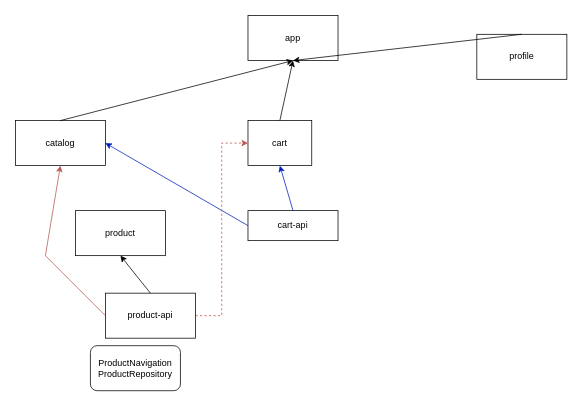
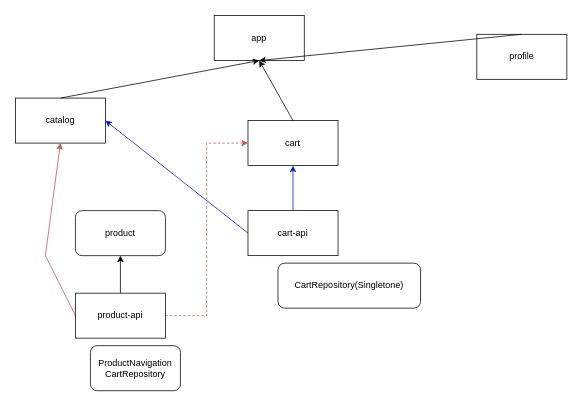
(293, 38) -> (259, 38)
(60, 143) -> (60, 120)
(280, 143) -> (293, 143)
(293, 225) -> (293, 233)
(120, 233) -> (120, 233)
none -> (349, 285)
(150, 315) -> (120, 315)
(135, 368) -> (135, 368)
